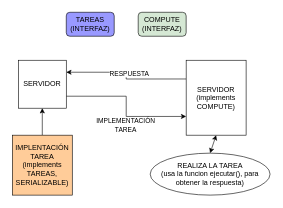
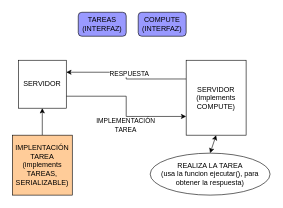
(90, 24) -> (102, 24)
(162, 24) -> (162, 24)
